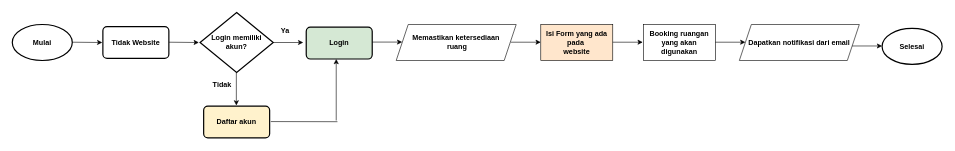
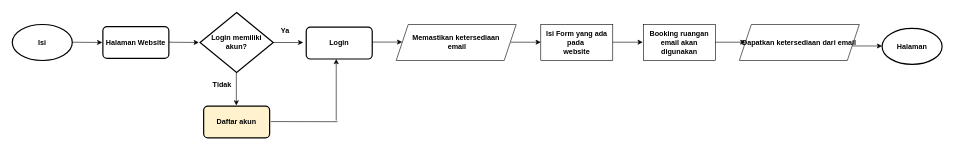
(42, 42) -> (42, 42)
(136, 42) -> (136, 42)
(456, 42) -> (456, 42)
(577, 42) -> (577, 42)
(680, 42) -> (680, 42)
(800, 42) -> (800, 42)
(339, 43) -> (339, 43)
(912, 47) -> (912, 47)
